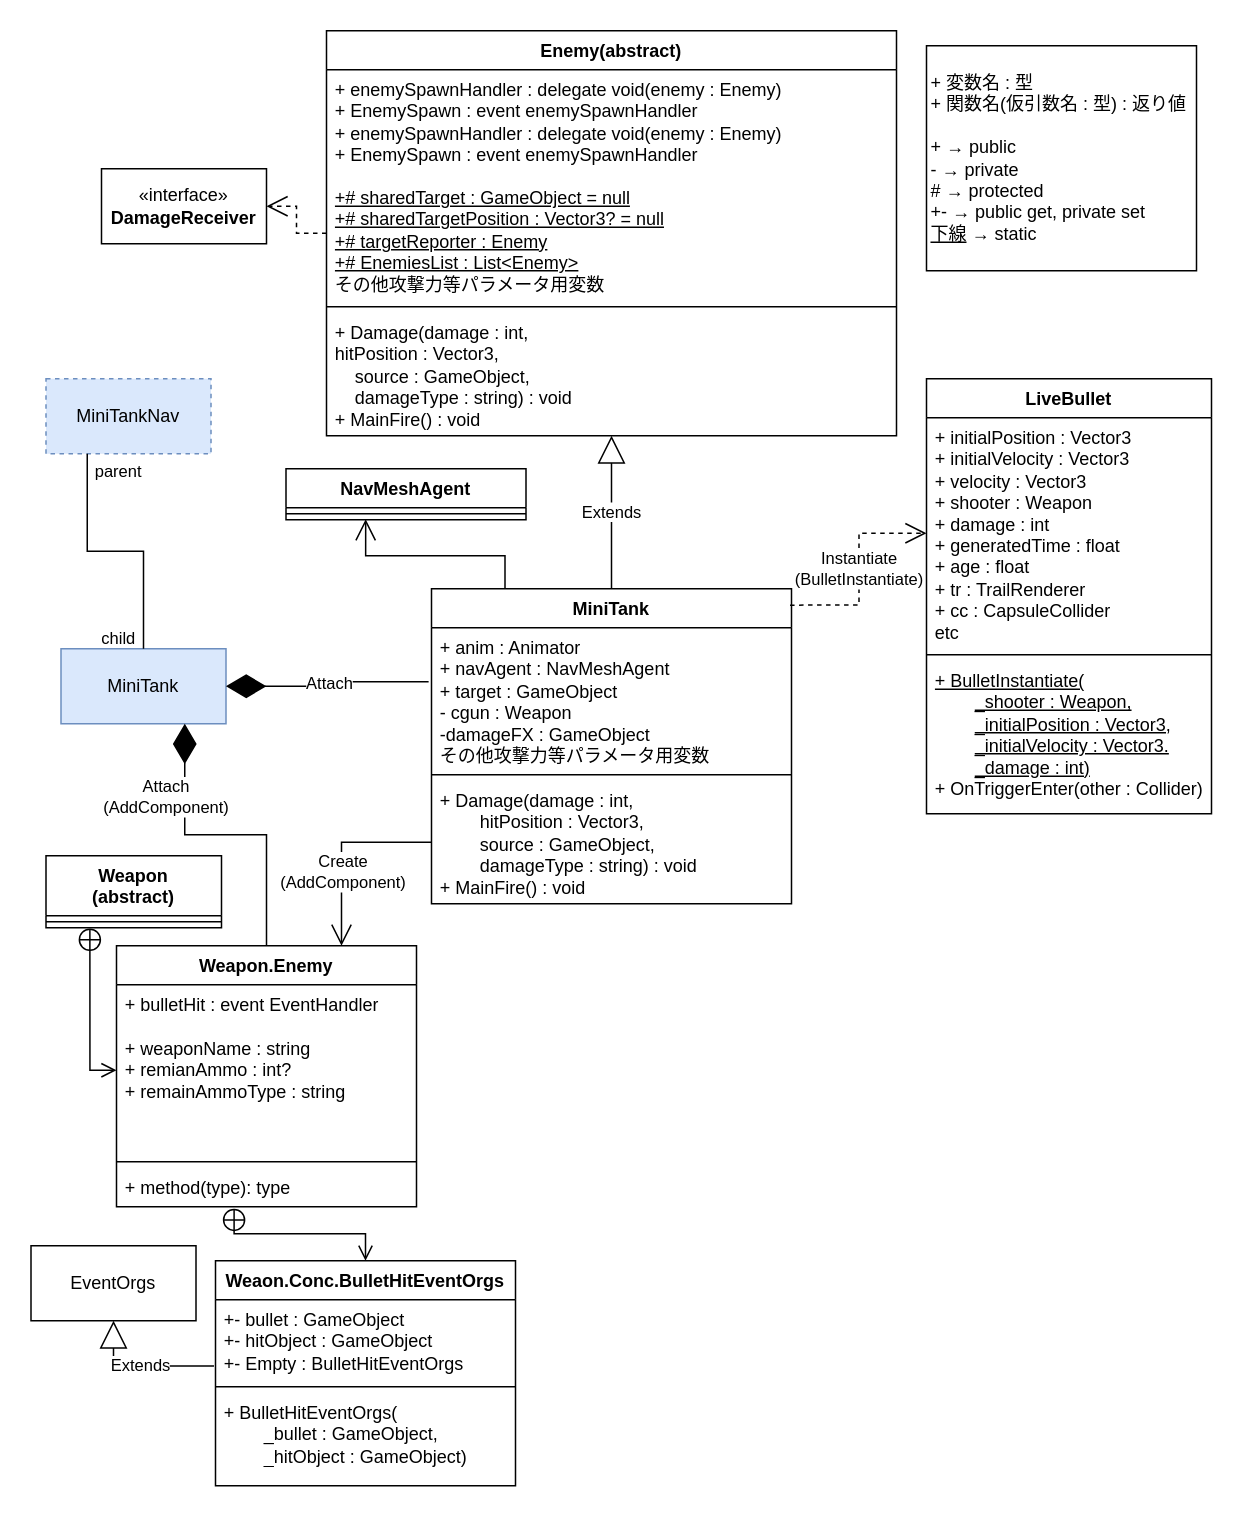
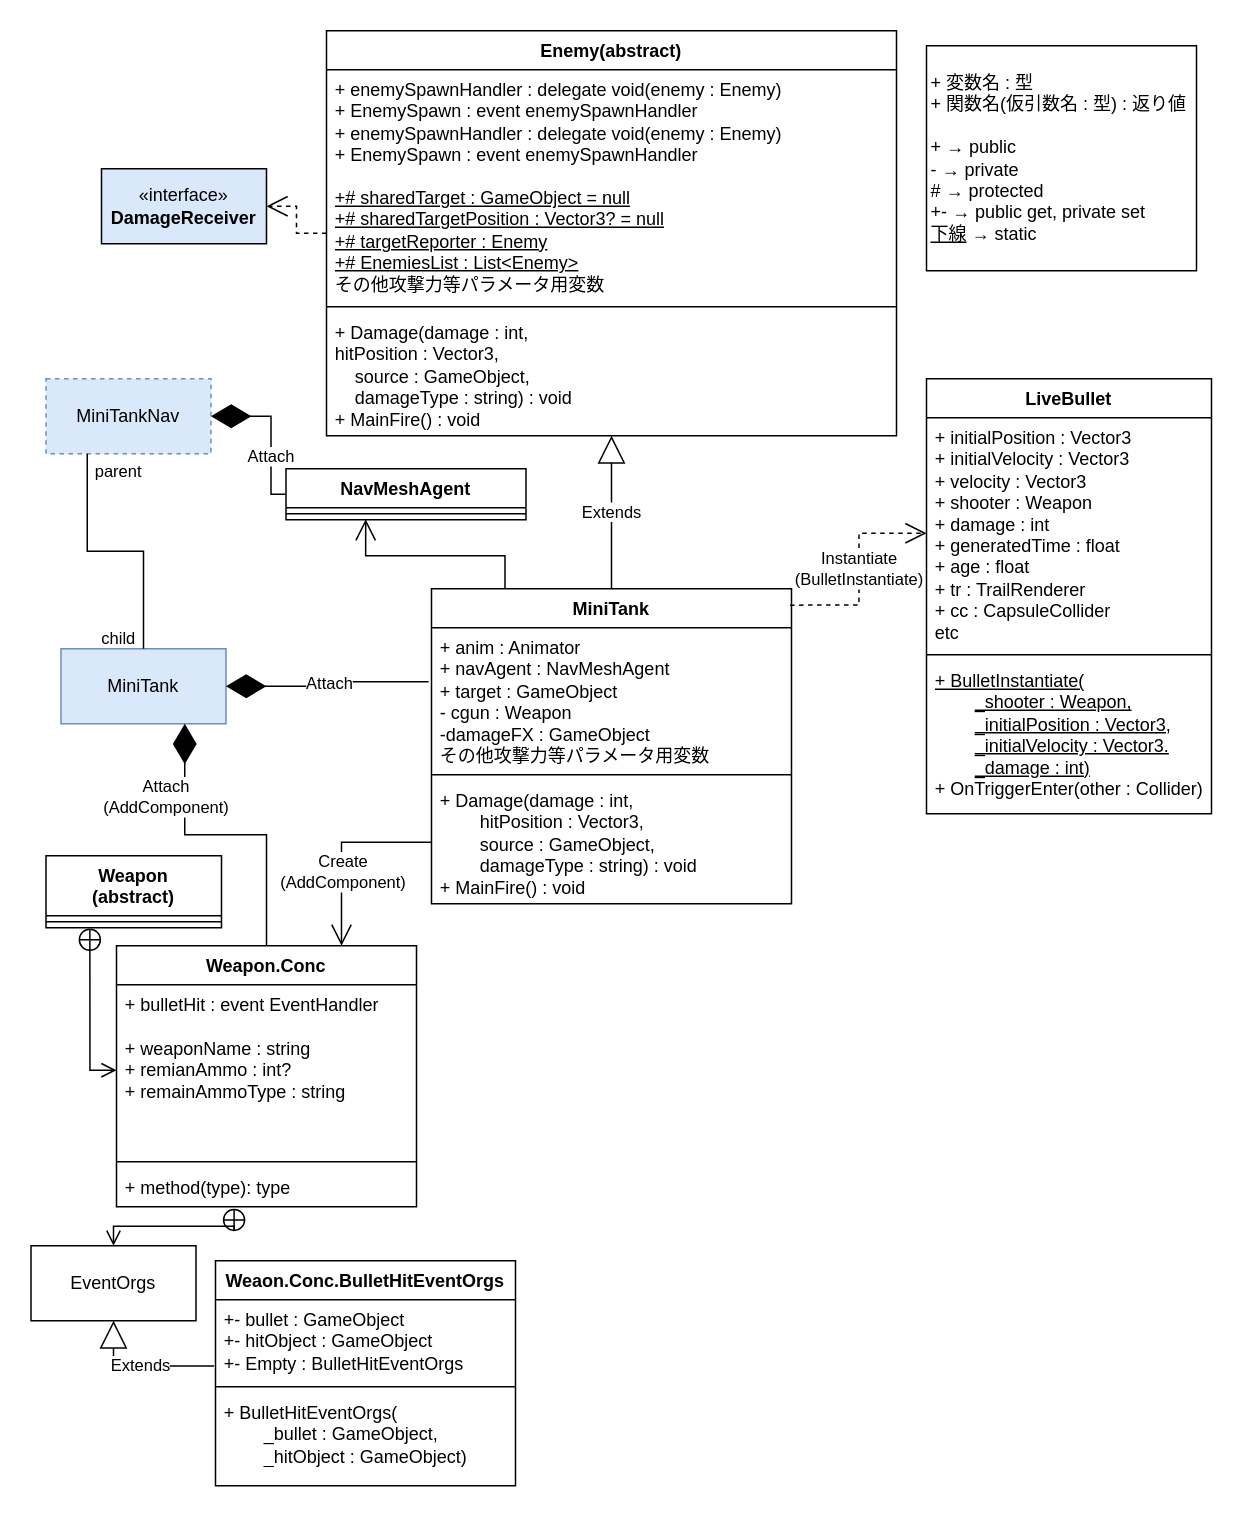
(184, 206) -> (184, 206)
none -> (271, 452)
(266, 967) -> (266, 967)
(309, 1234) -> (168, 1226)
